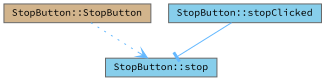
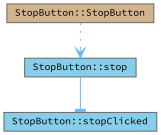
(205, 39) -> (80, 92)
